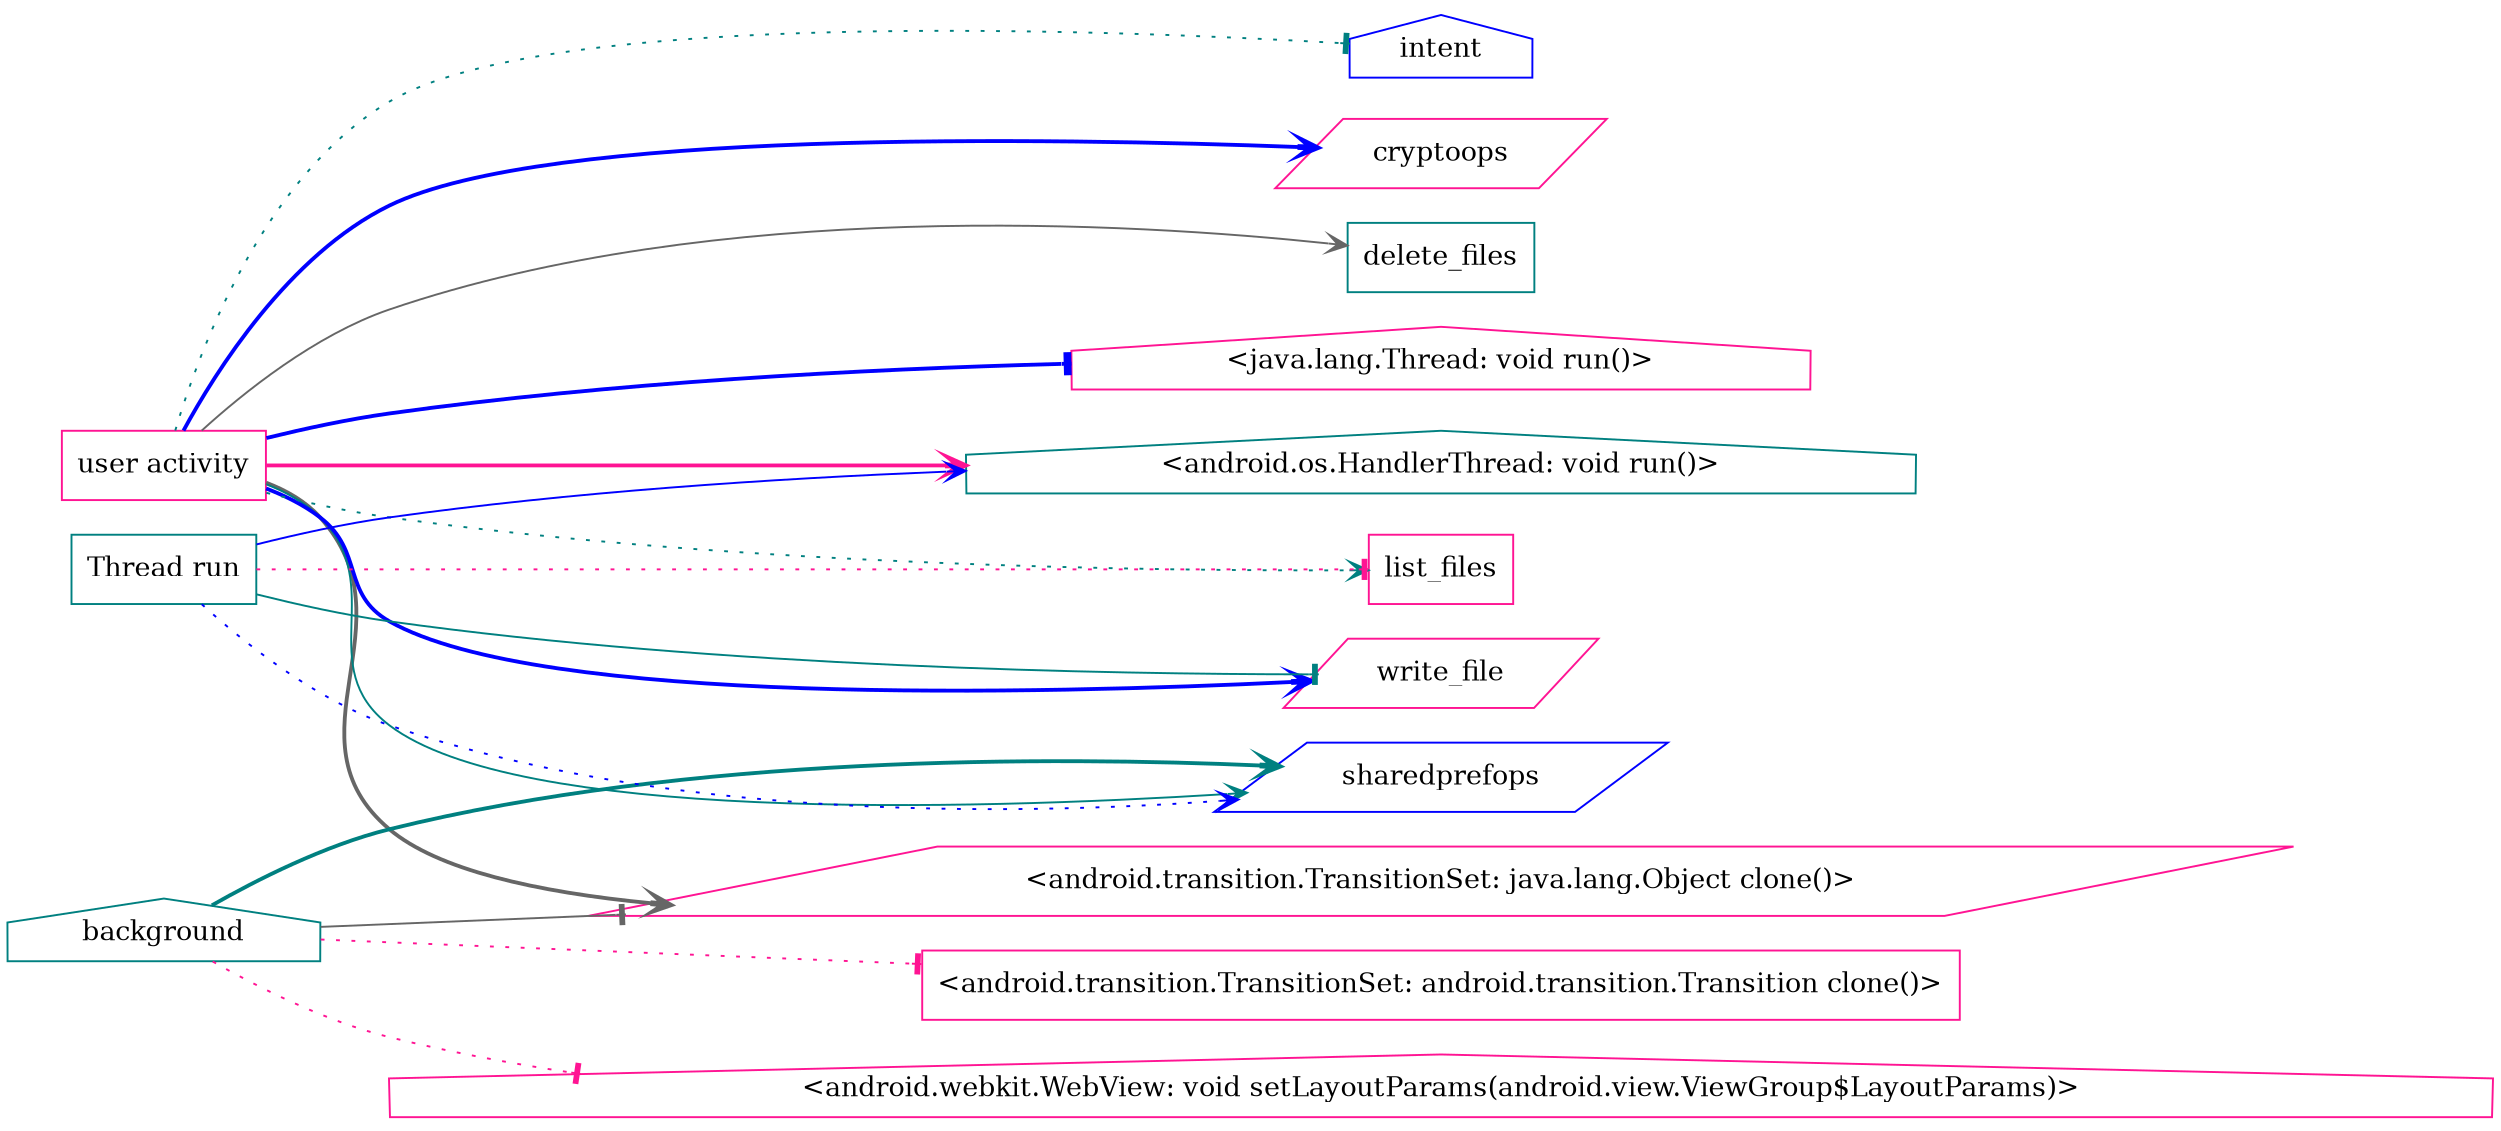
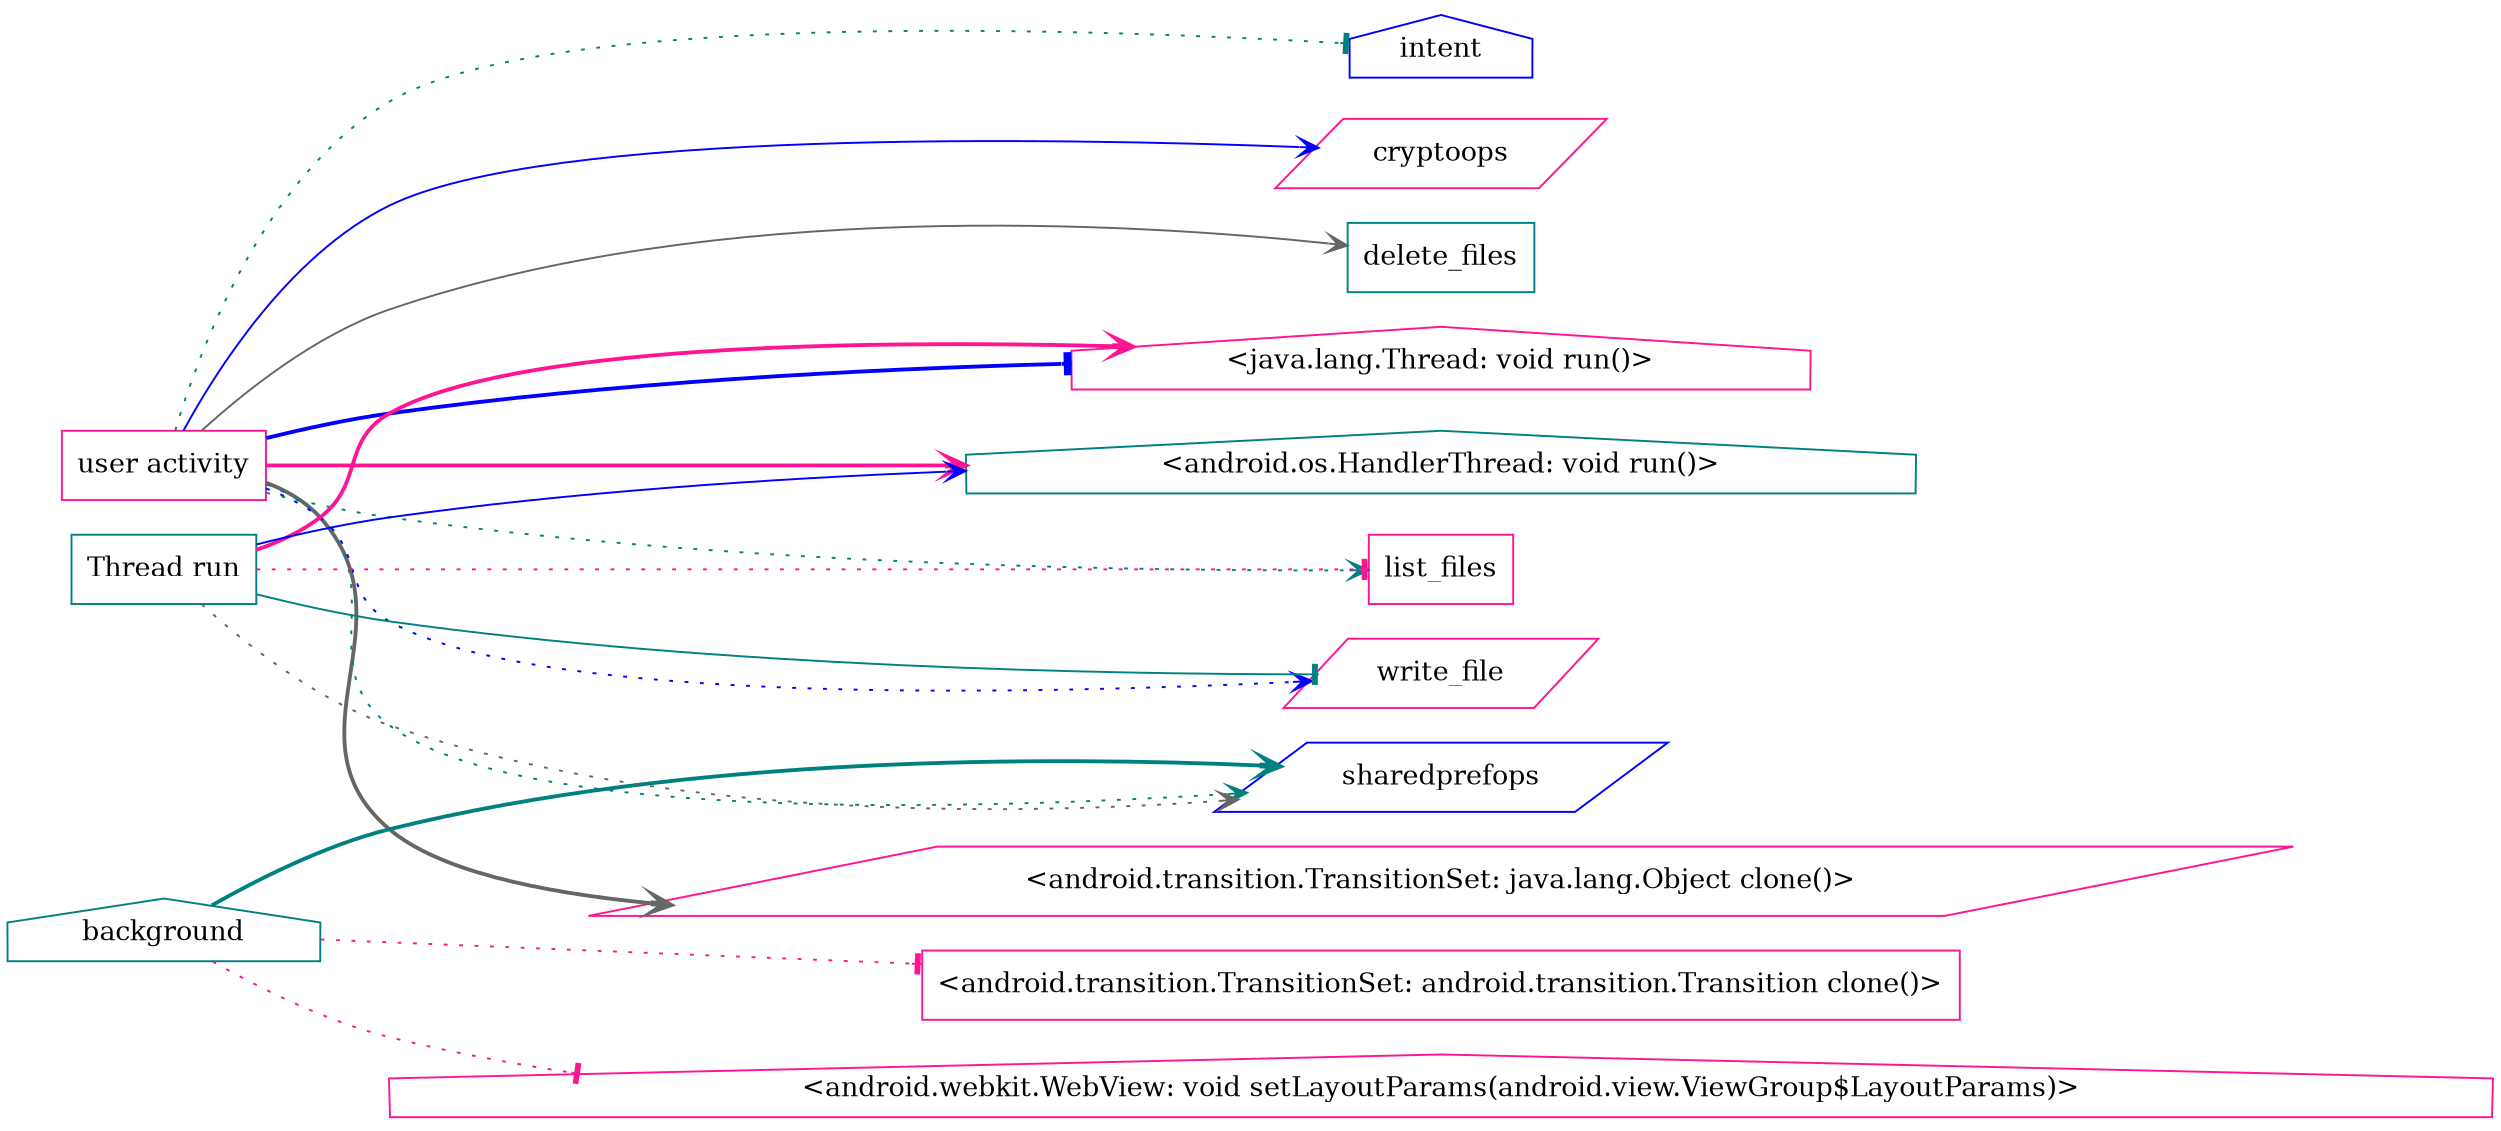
(687, 151) -> (687, 151)
none -> (648, 356)
(742, 685) -> (742, 685)
(558, 769) -> (558, 769)
(544, 780) -> (544, 780)
(468, 921) -> none
